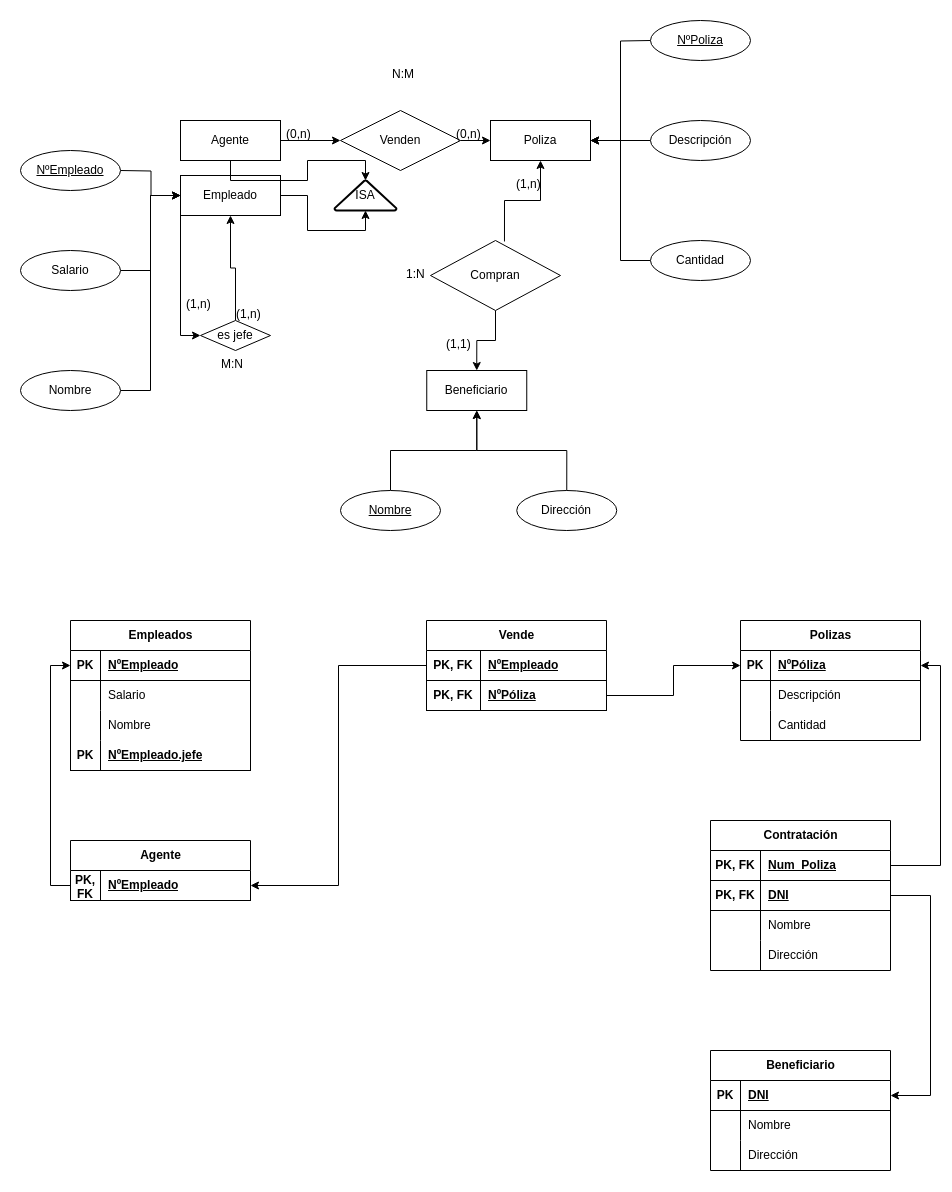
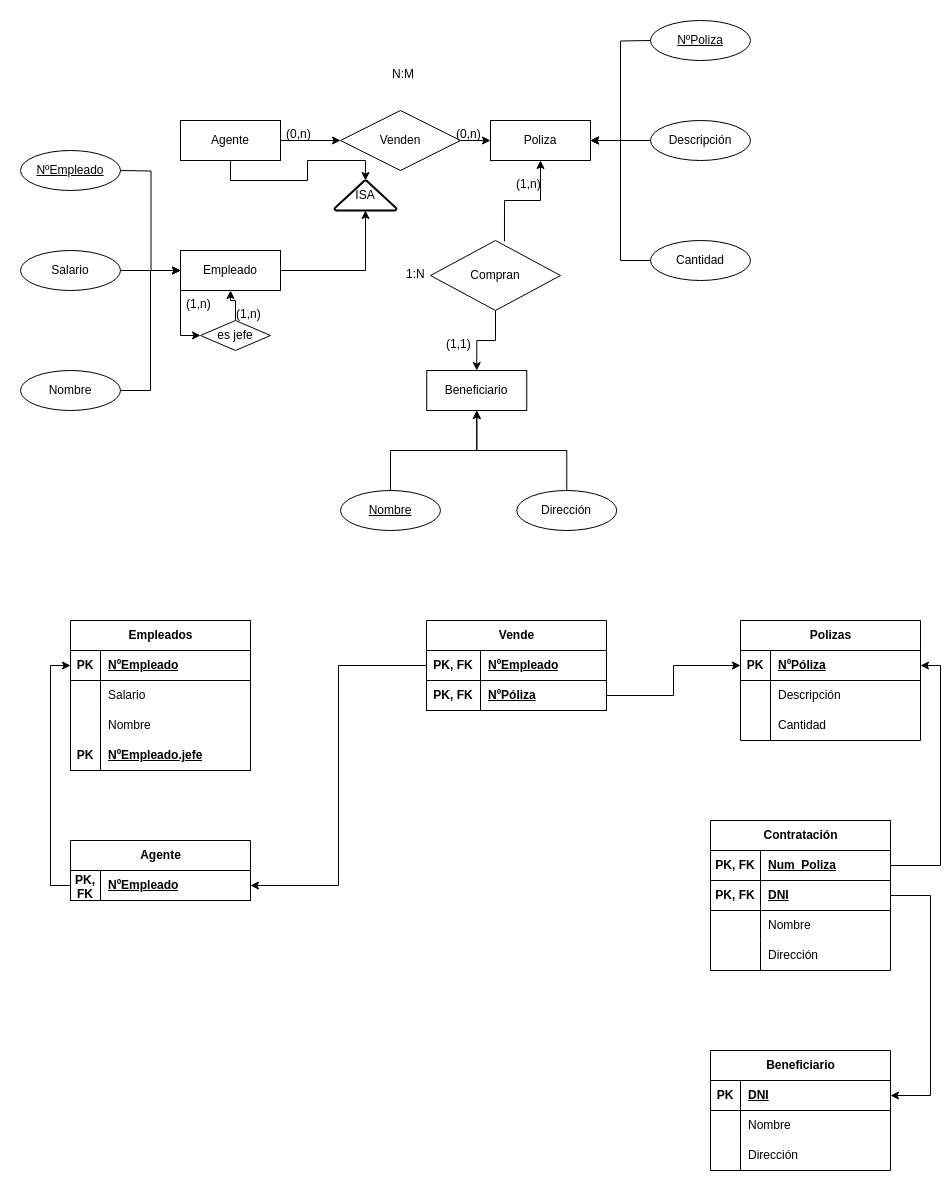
(231, 196) -> (231, 271)
(236, 366) -> none
